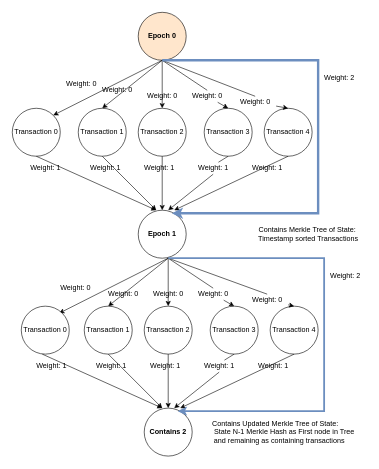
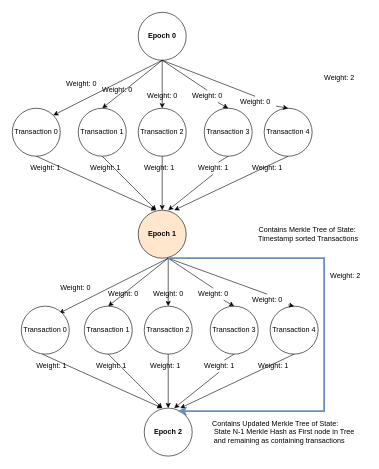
(162, 36) -> (162, 36)
(318, 130) -> none
(162, 234) -> (162, 234)
(168, 432) -> (168, 432)
